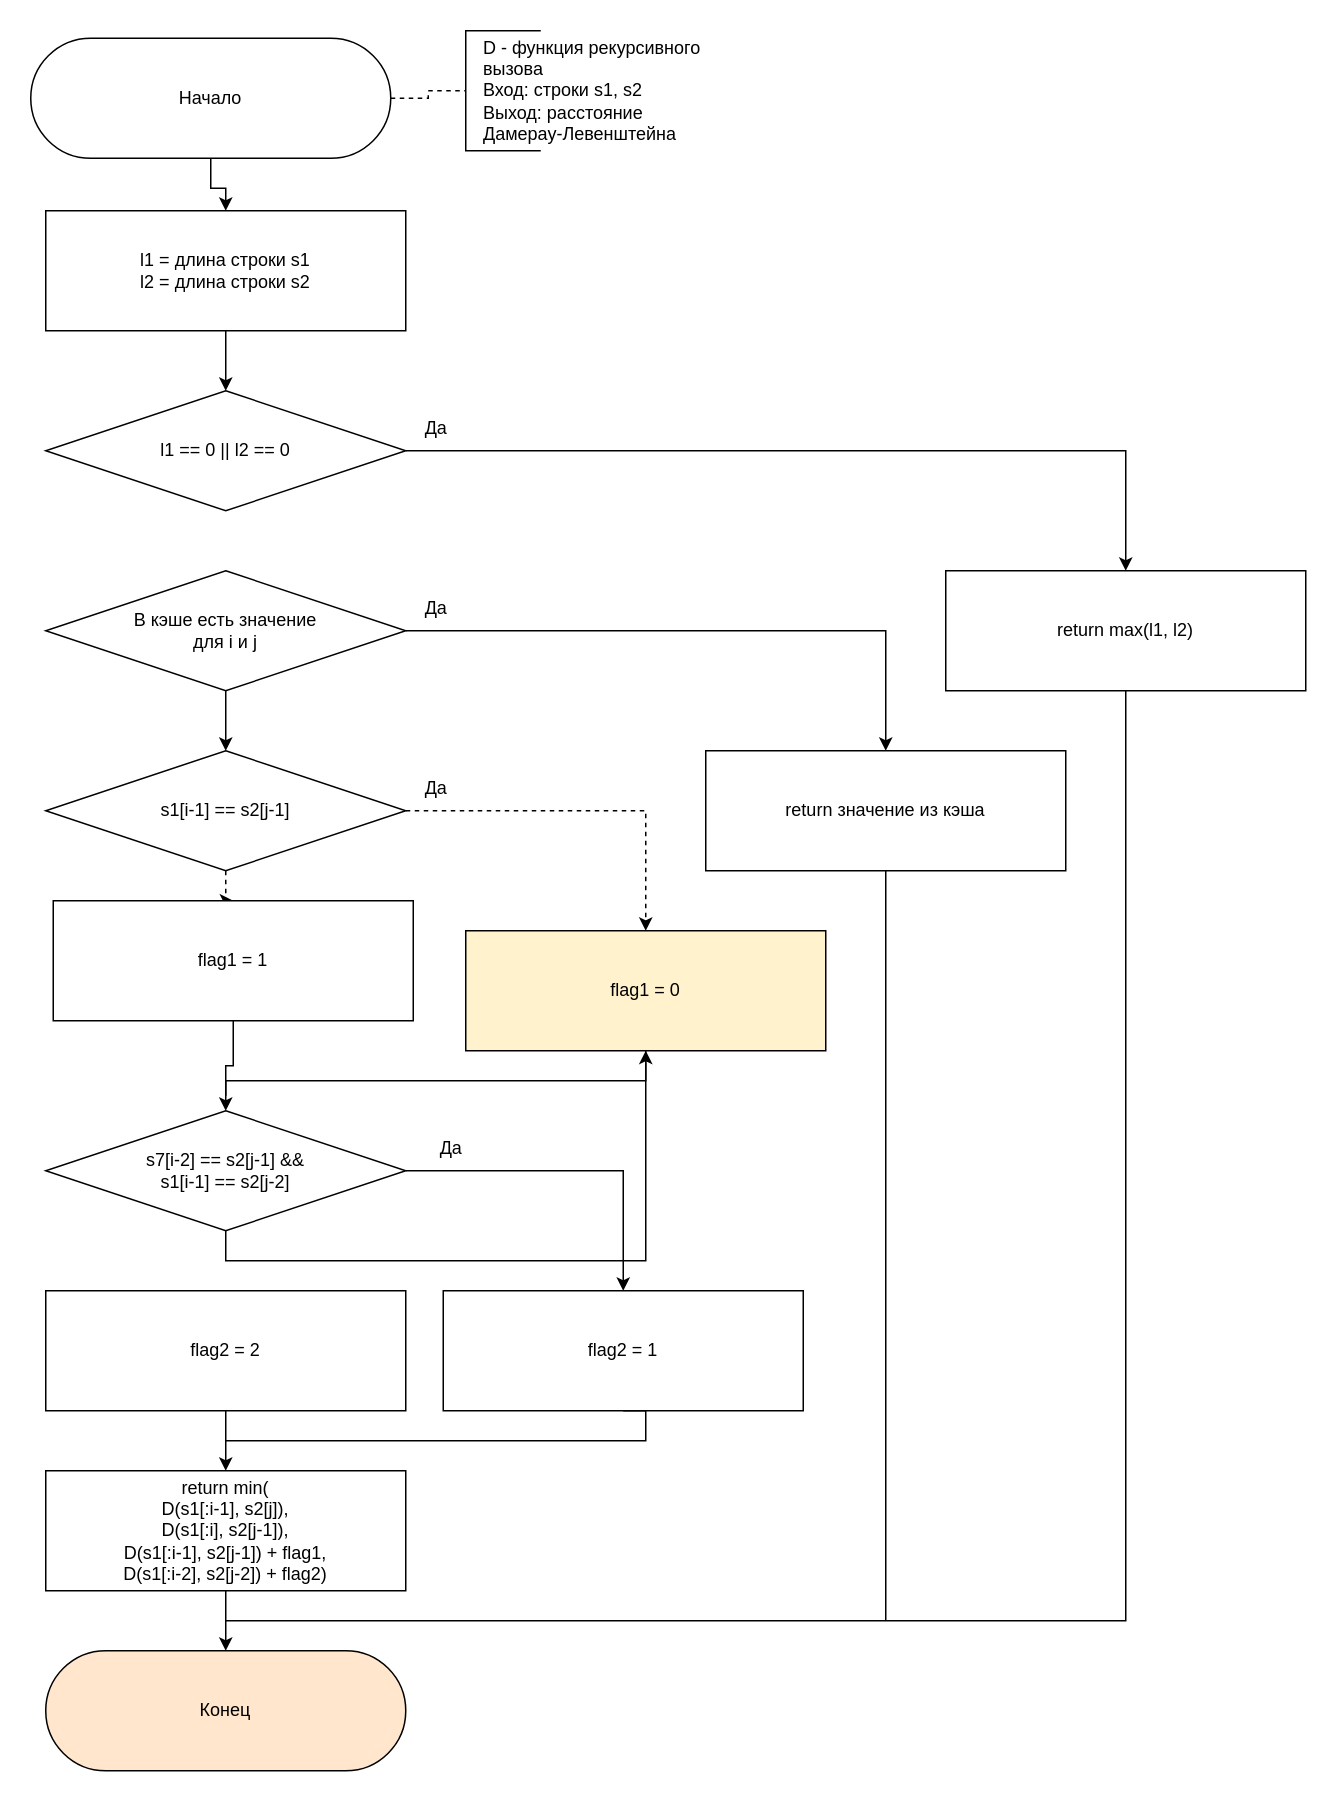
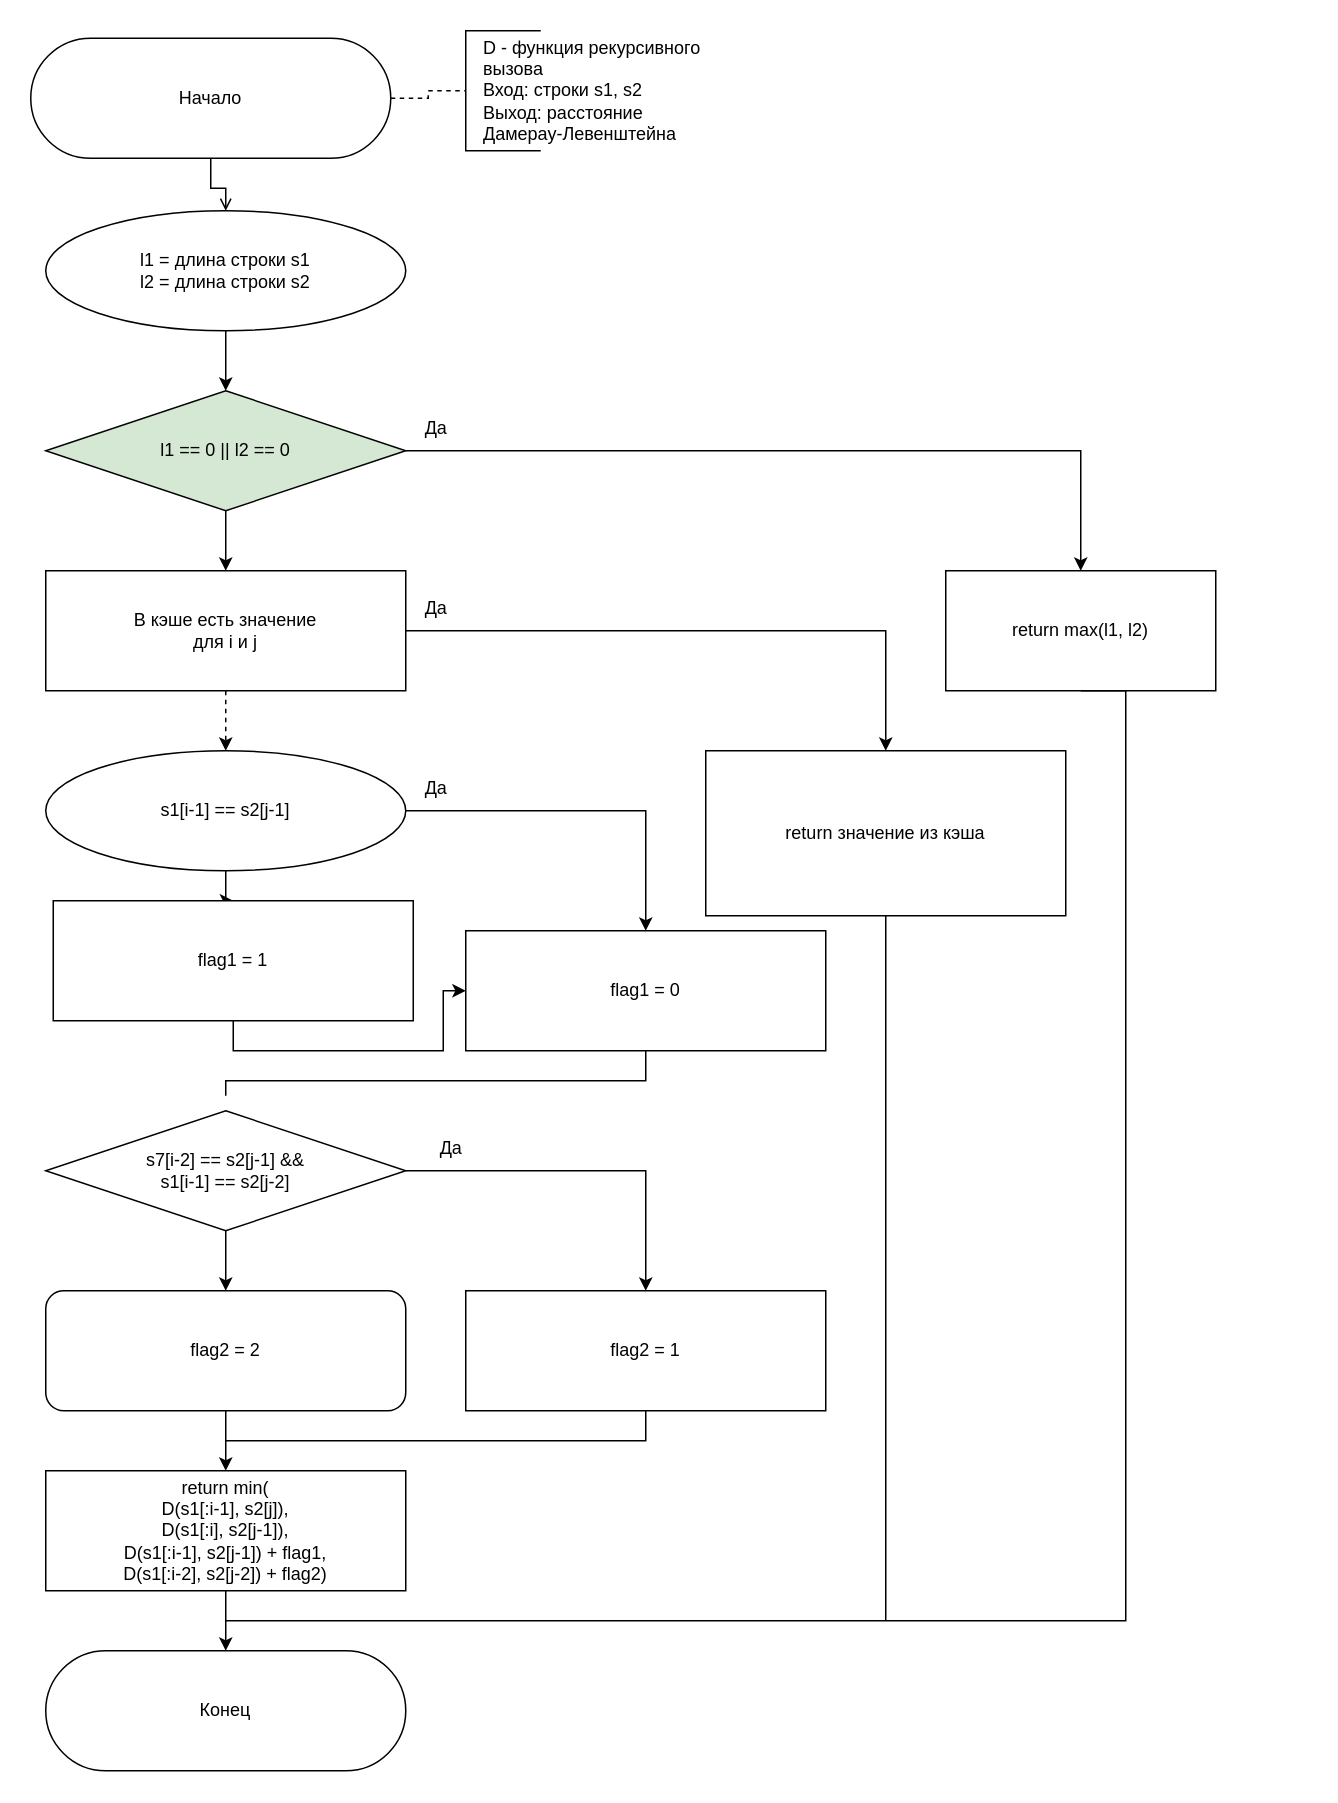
(226, 199) -> (226, 201)
(226, 271) -> (226, 271)
(226, 451) -> (226, 451)
none -> (226, 536)
(226, 631) -> (226, 631)
(1126, 631) -> (1081, 631)
(226, 714) -> (226, 714)
(226, 811) -> (226, 811)
(581, 811) -> (581, 811)
(886, 811) -> (886, 833)
(226, 884) -> (226, 884)
(646, 991) -> (646, 991)
(233, 1066) -> (372, 1051)
(433, 1261) -> (226, 1269)
(226, 1351) -> (226, 1351)
(623, 1351) -> (646, 1351)
(226, 1711) -> (226, 1711)
